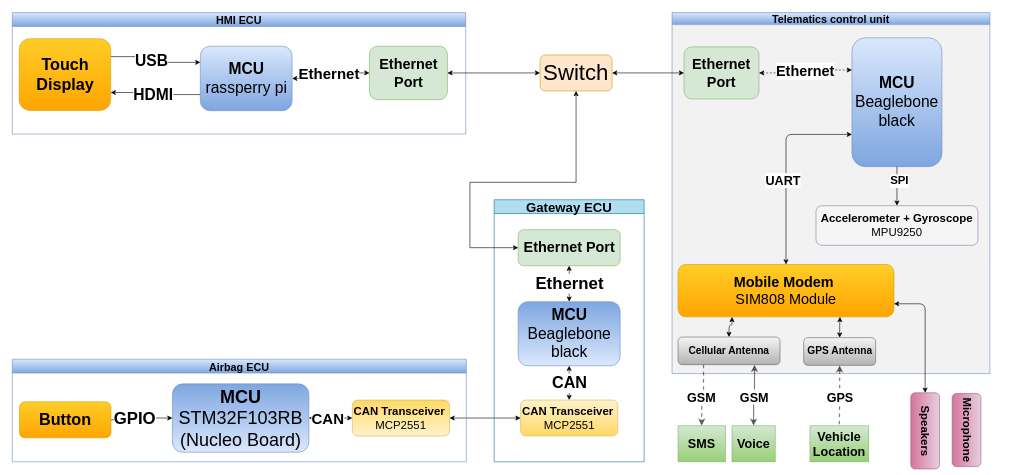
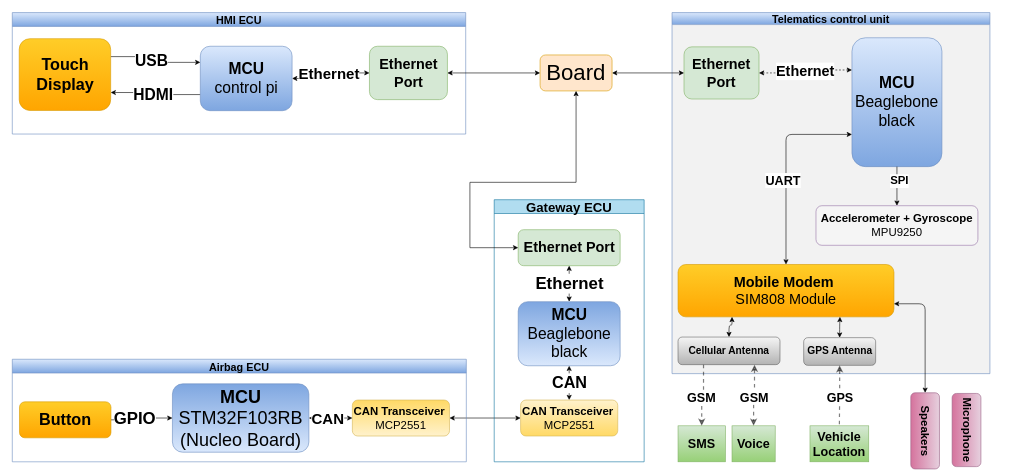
(576, 73) -> (576, 73)
(247, 78) -> (247, 78)
(755, 381) -> (755, 381)
